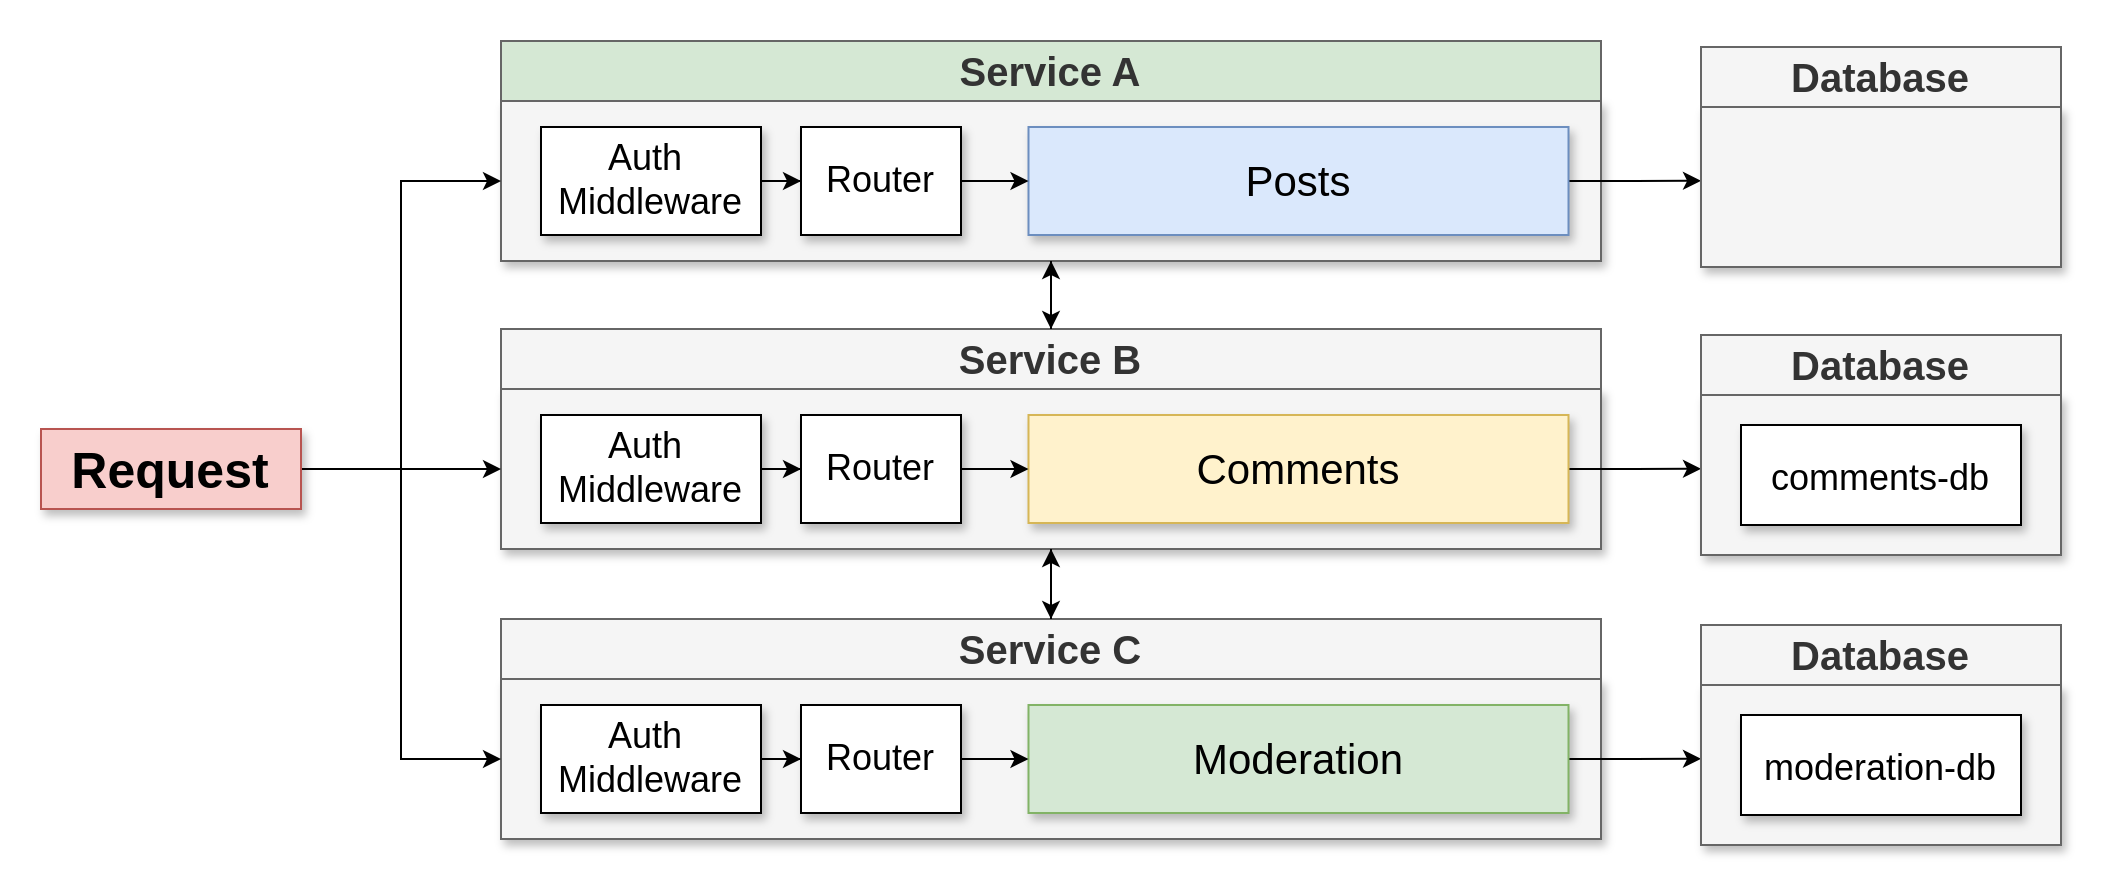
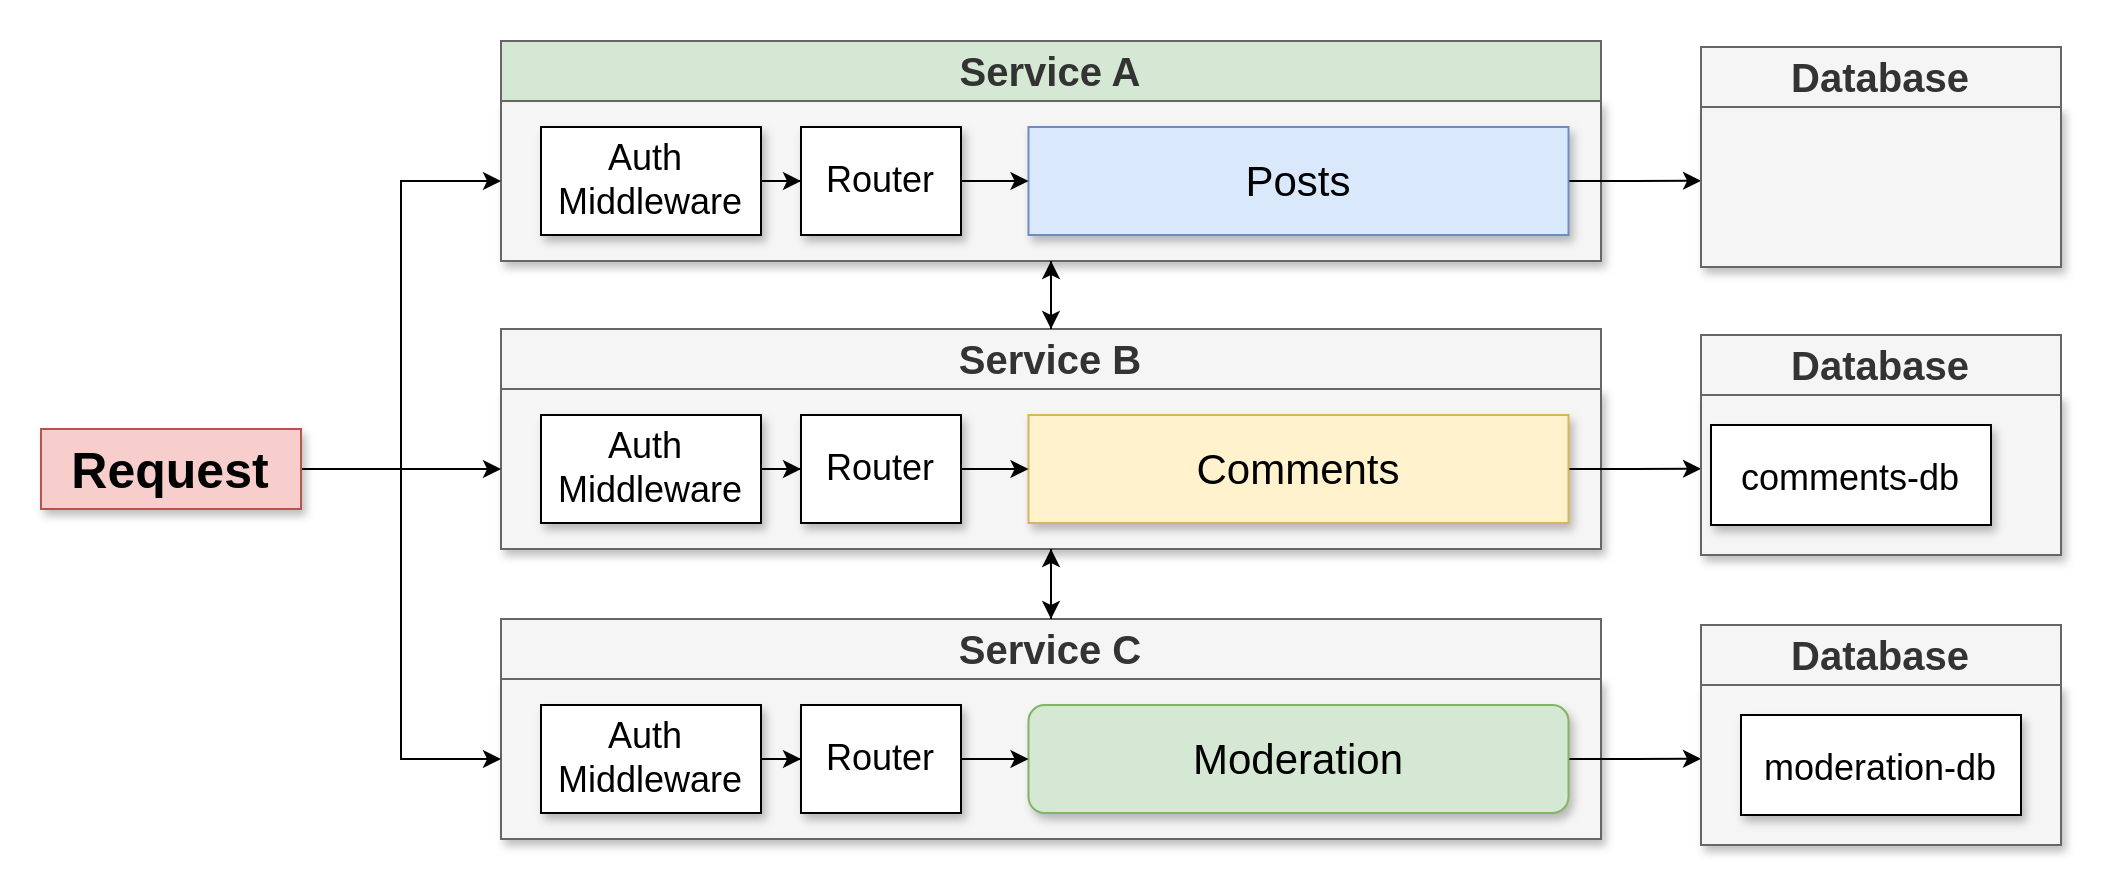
(1881, 475) -> (1851, 475)
(1299, 759) -> (1299, 759)
